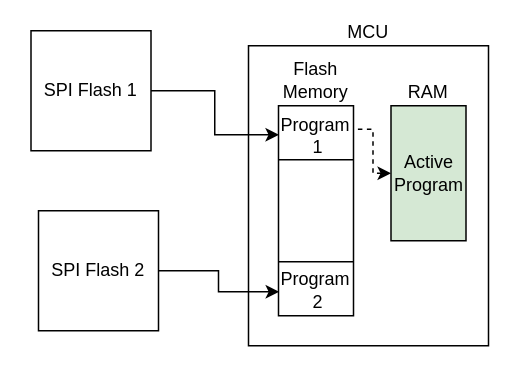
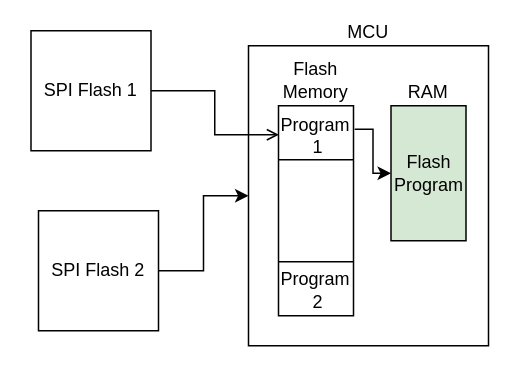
(267, 135) -> (269, 135)
(373, 145) -> (373, 145)
(429, 173) -> (429, 173)
(224, 292) -> (203, 217)
